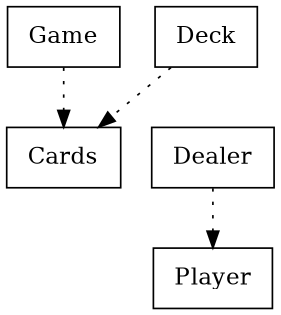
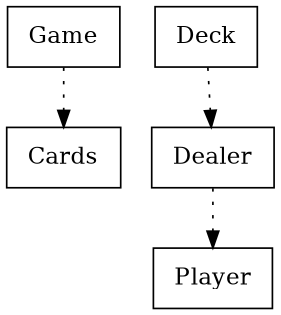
(141, 92) -> (209, 89)
